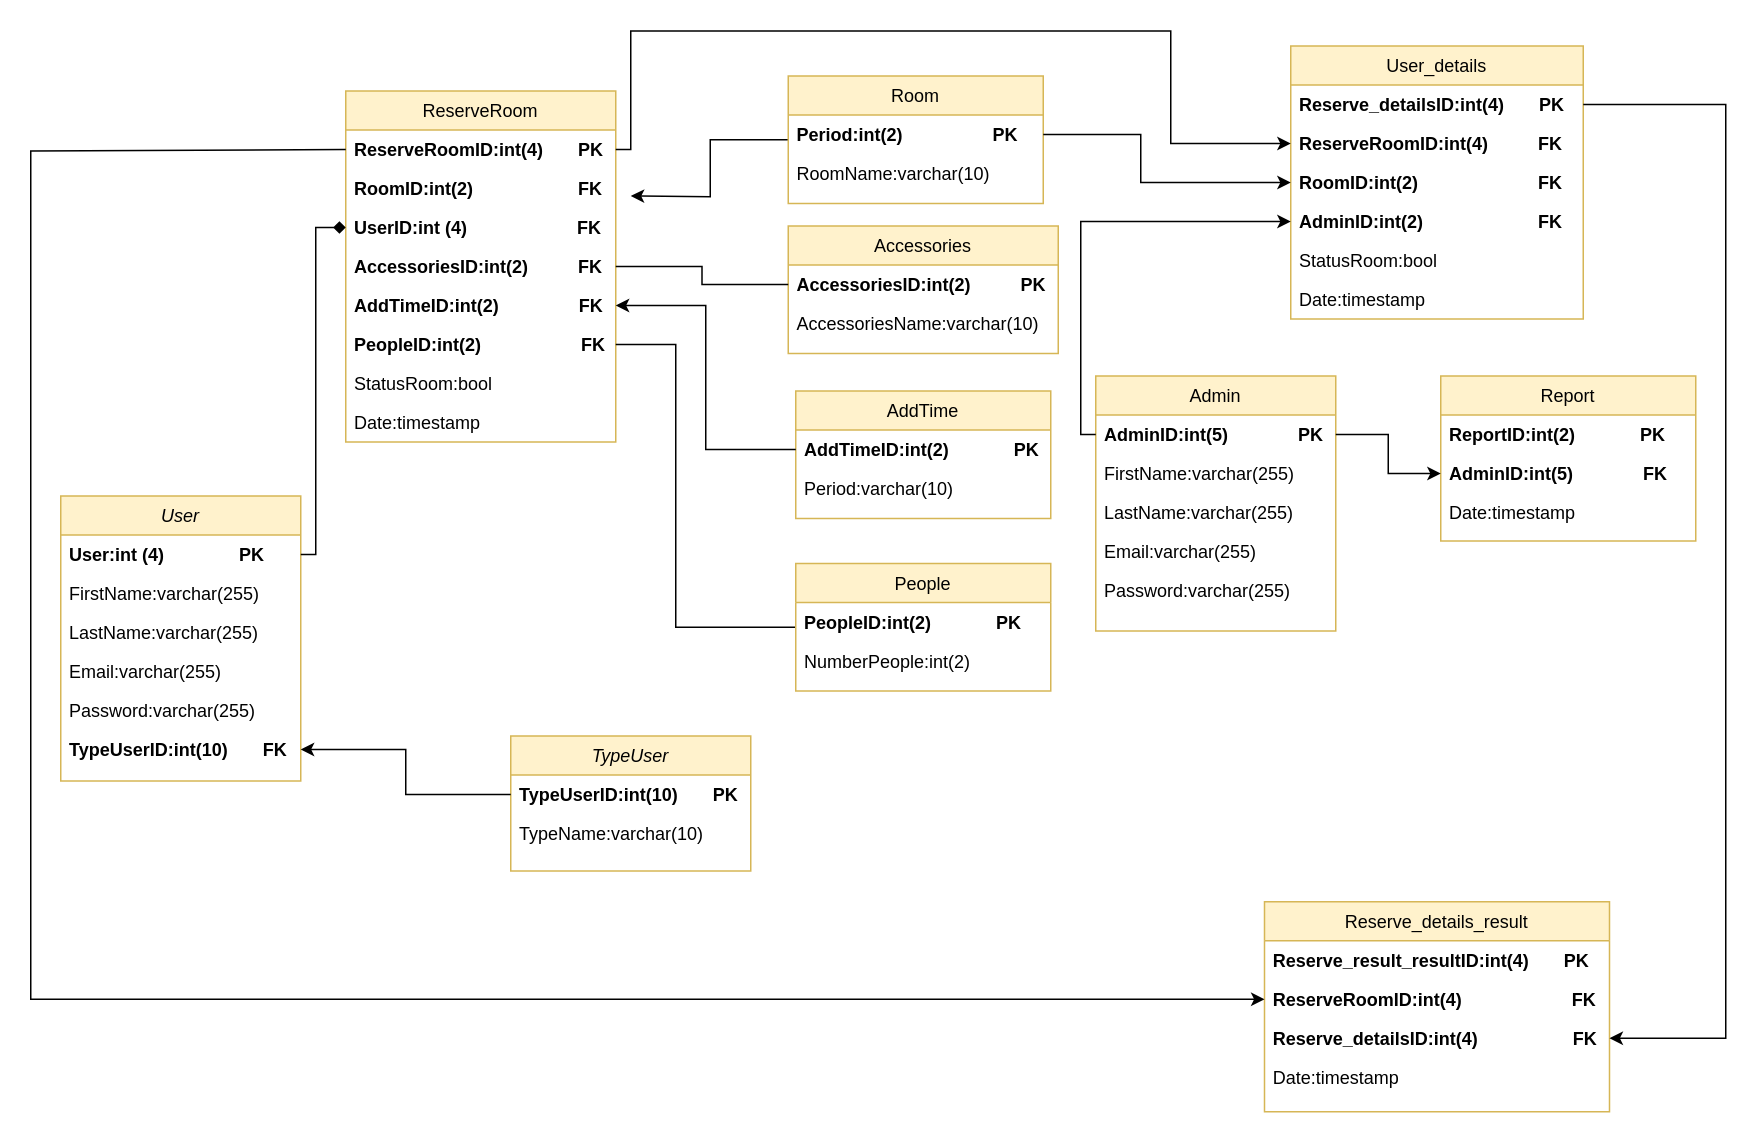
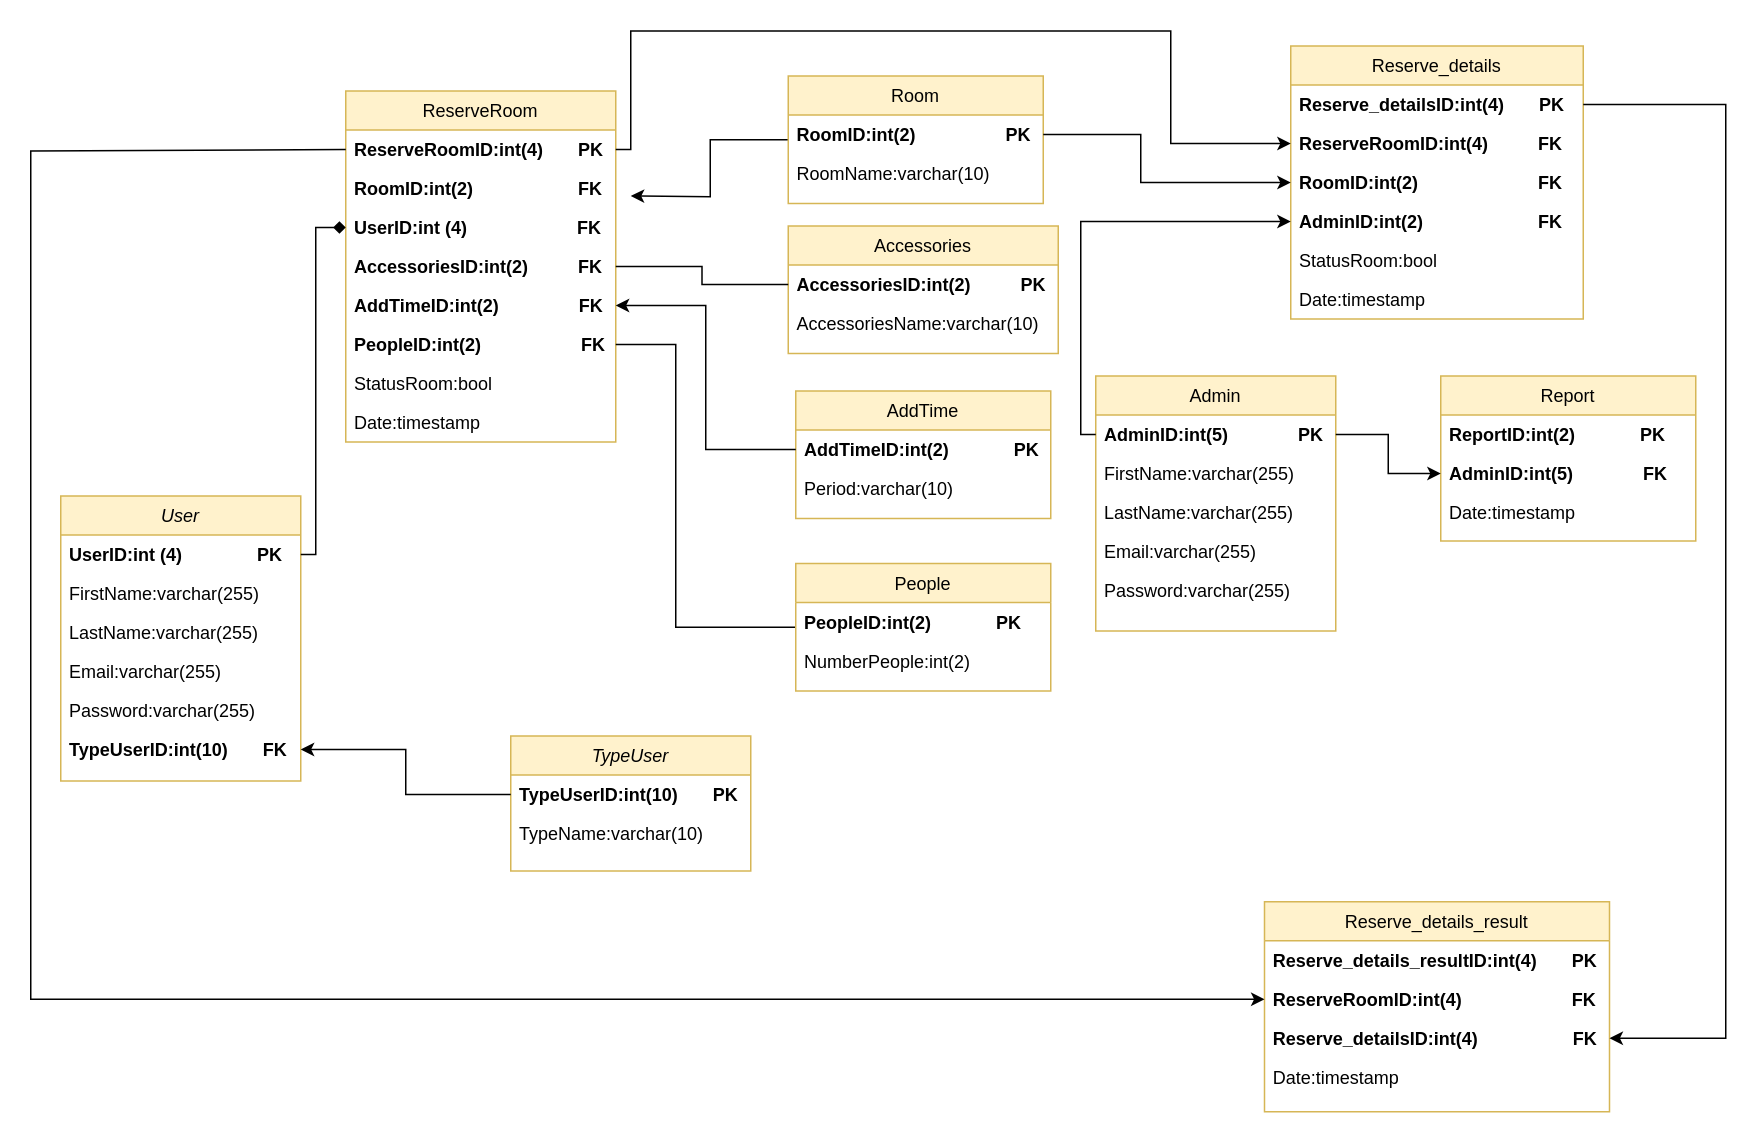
(1436, 66) -> (1436, 66)
(949, 135) -> (951, 135)
(192, 555) -> (202, 555)
(1453, 961) -> (1456, 961)
